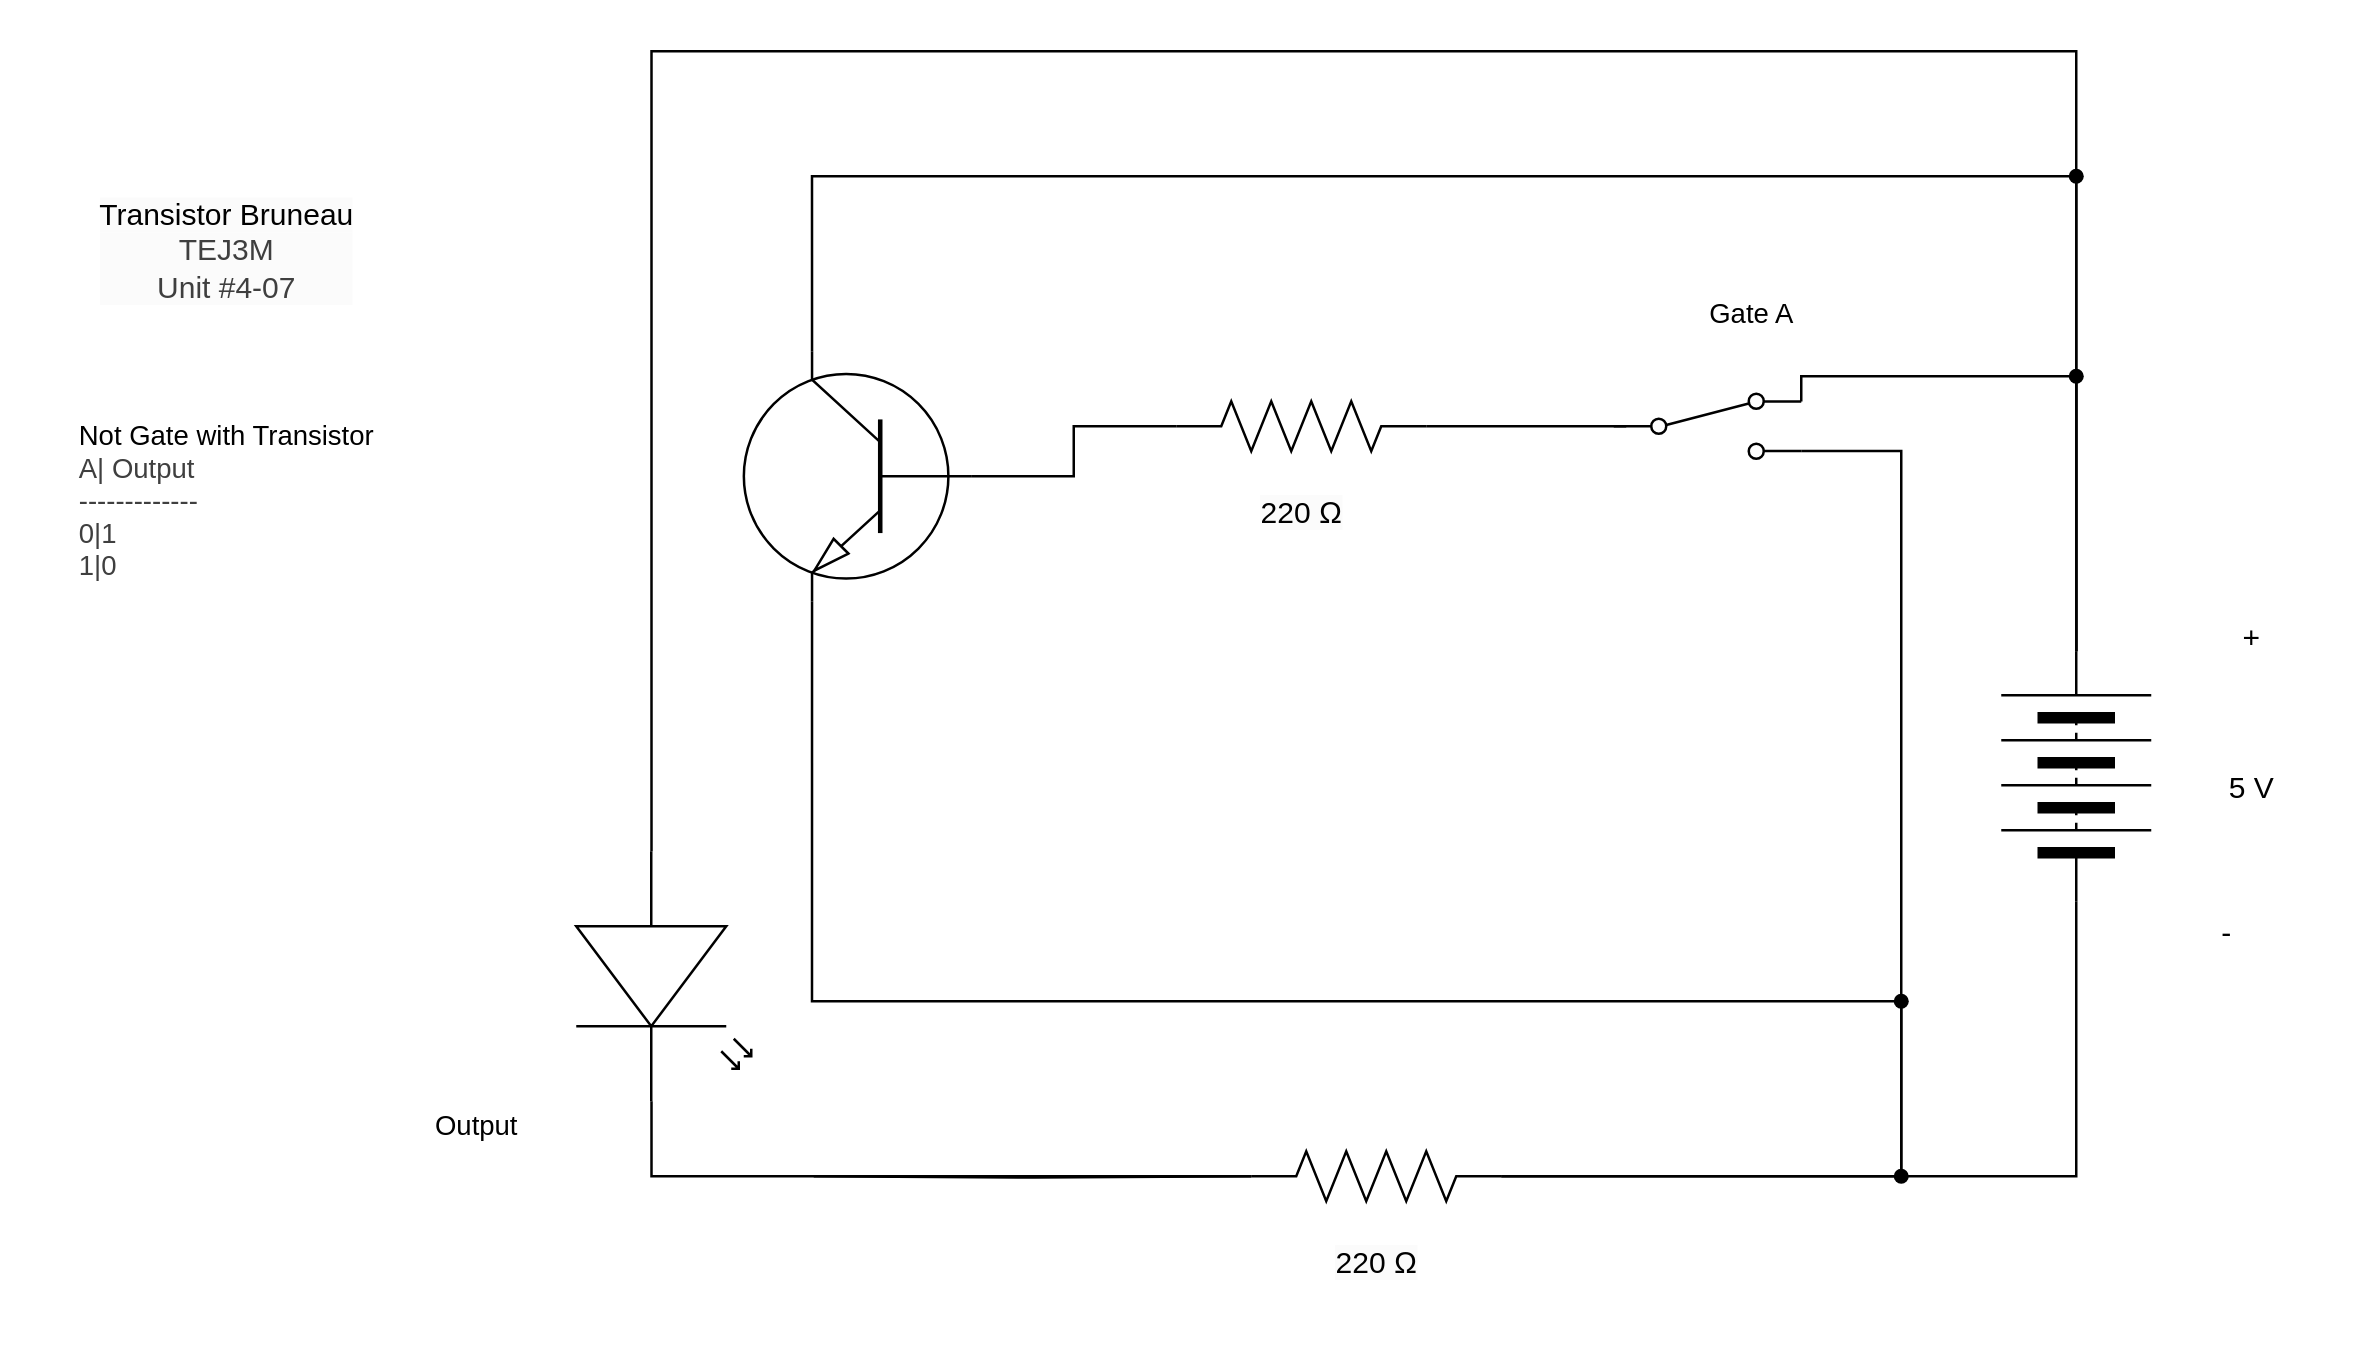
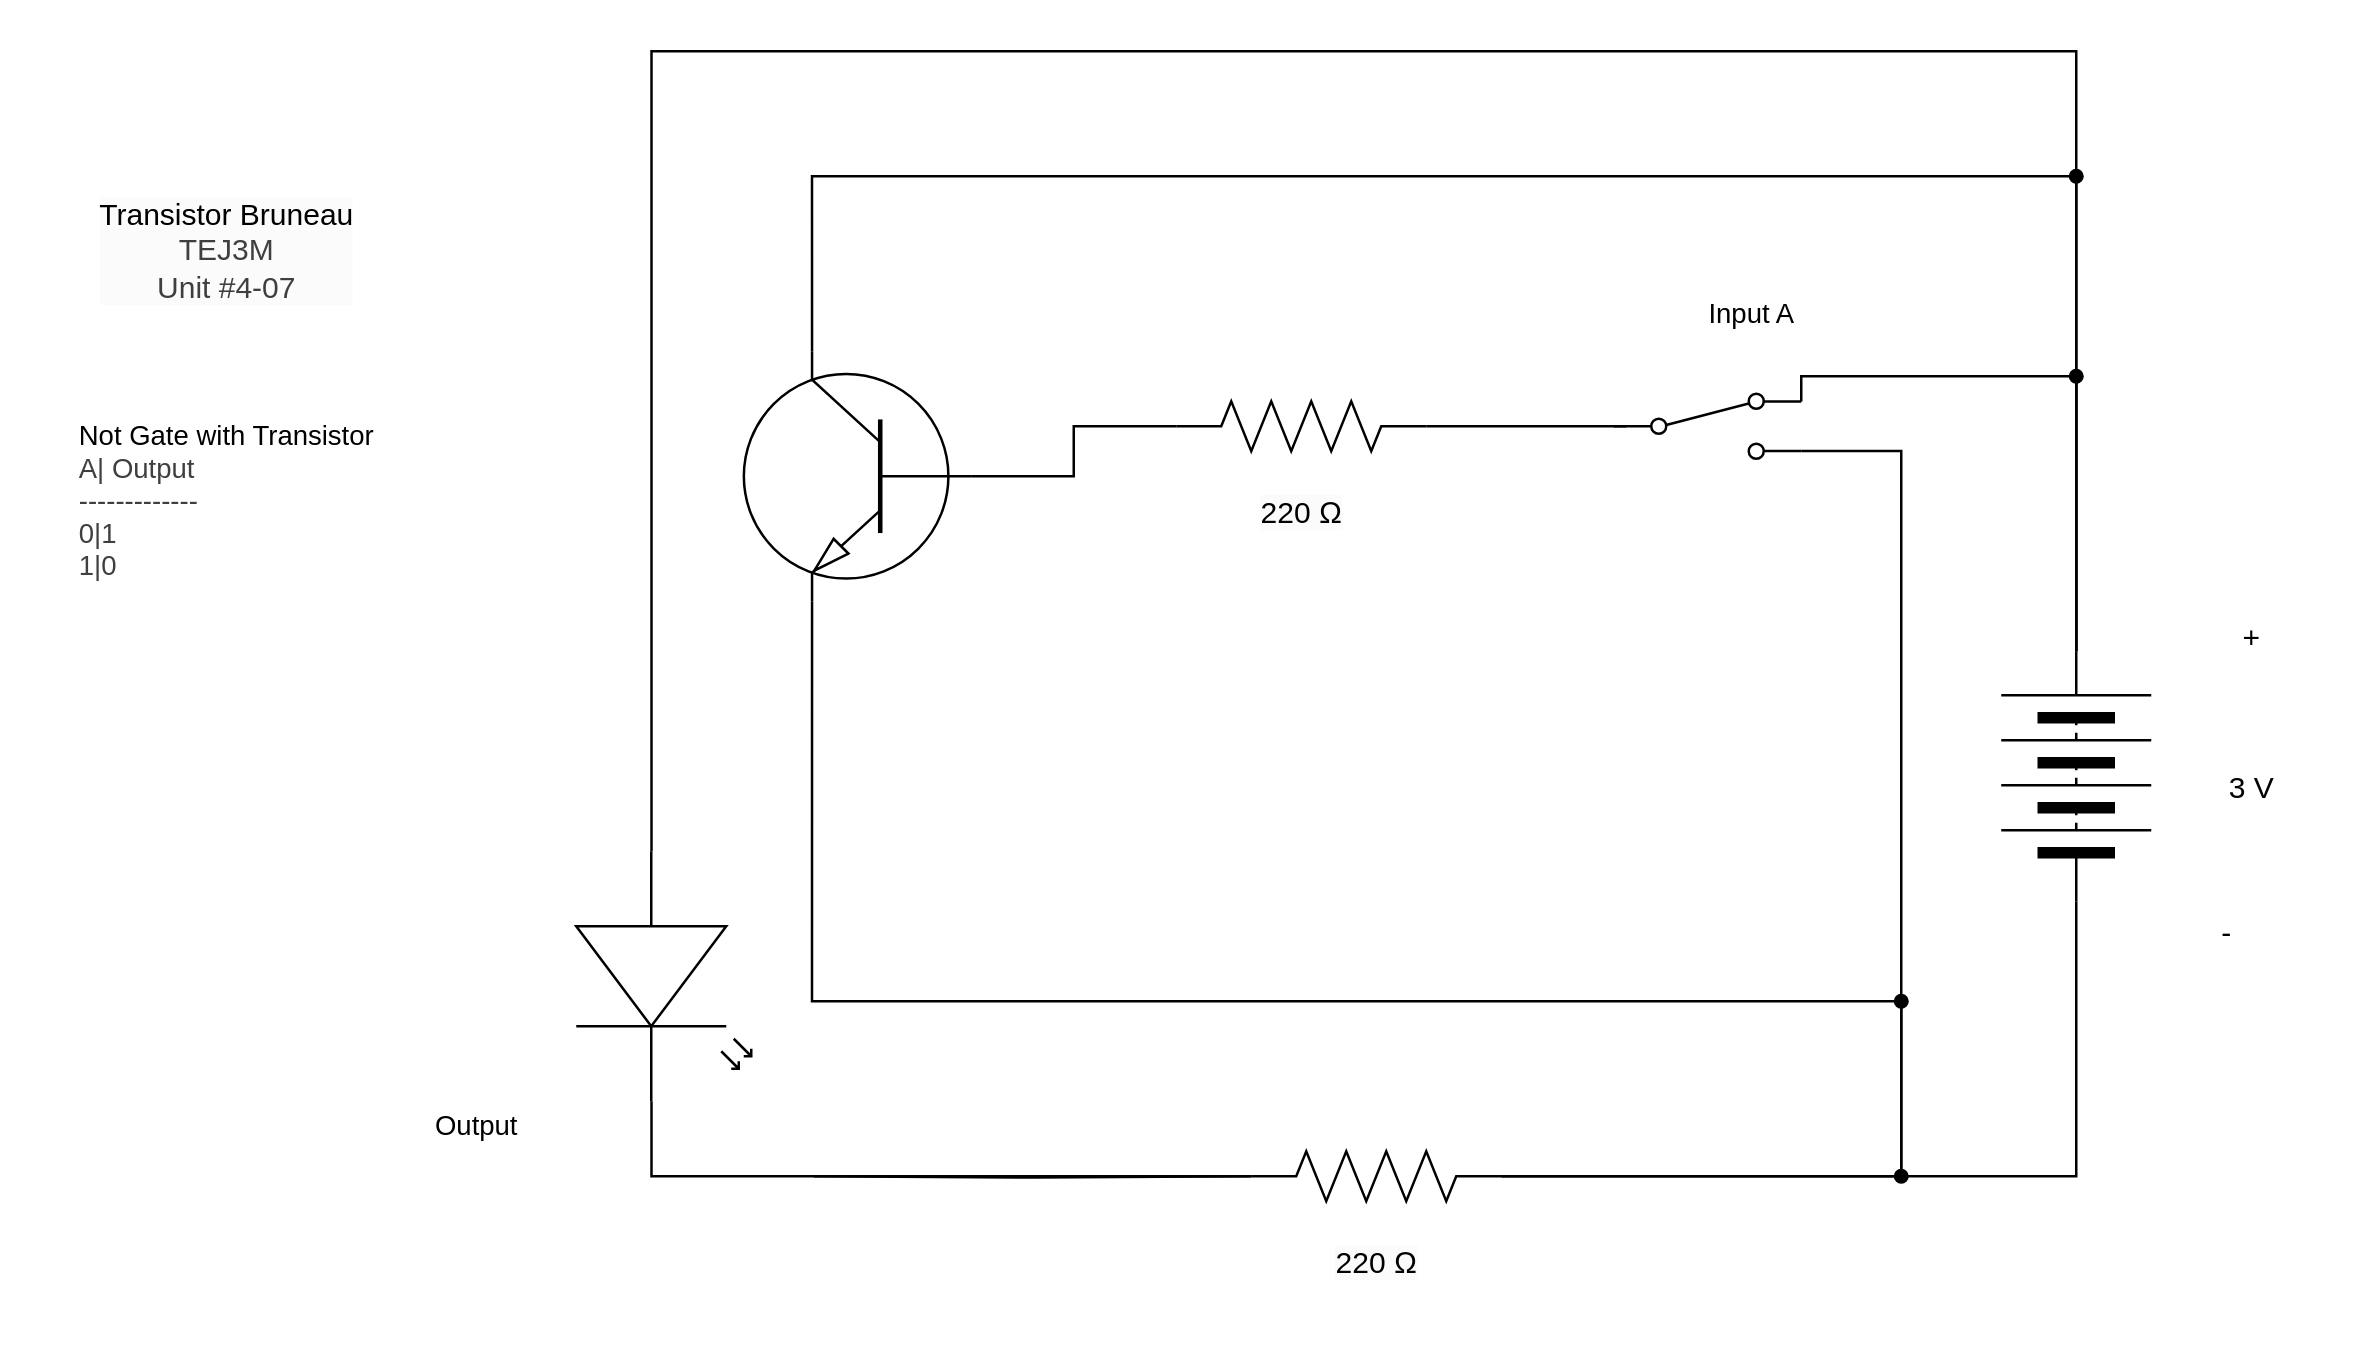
(1753, 314) -> (1753, 314)
(2253, 789) -> (2253, 789)
